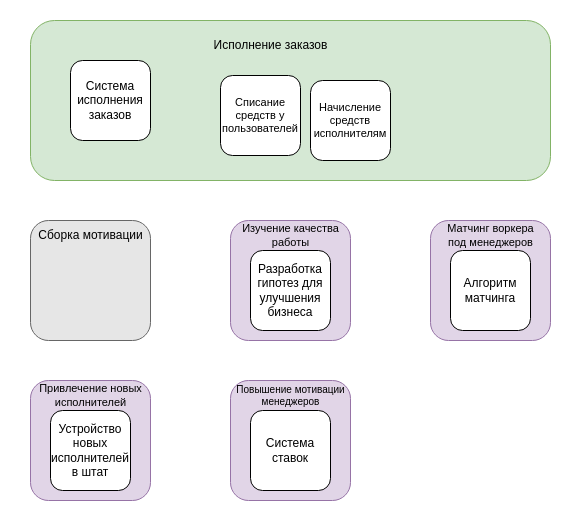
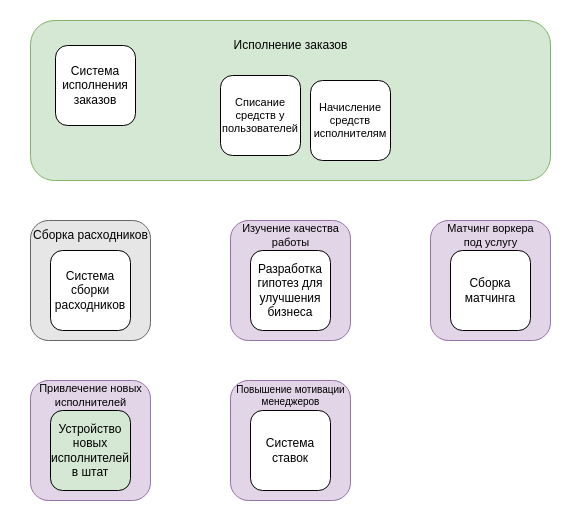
(271, 46) -> (291, 46)
(111, 101) -> (96, 86)
(91, 236) -> (91, 236)
(491, 236) -> (491, 236)
none -> (91, 291)
(491, 291) -> (491, 291)
(91, 451) -> (91, 451)
